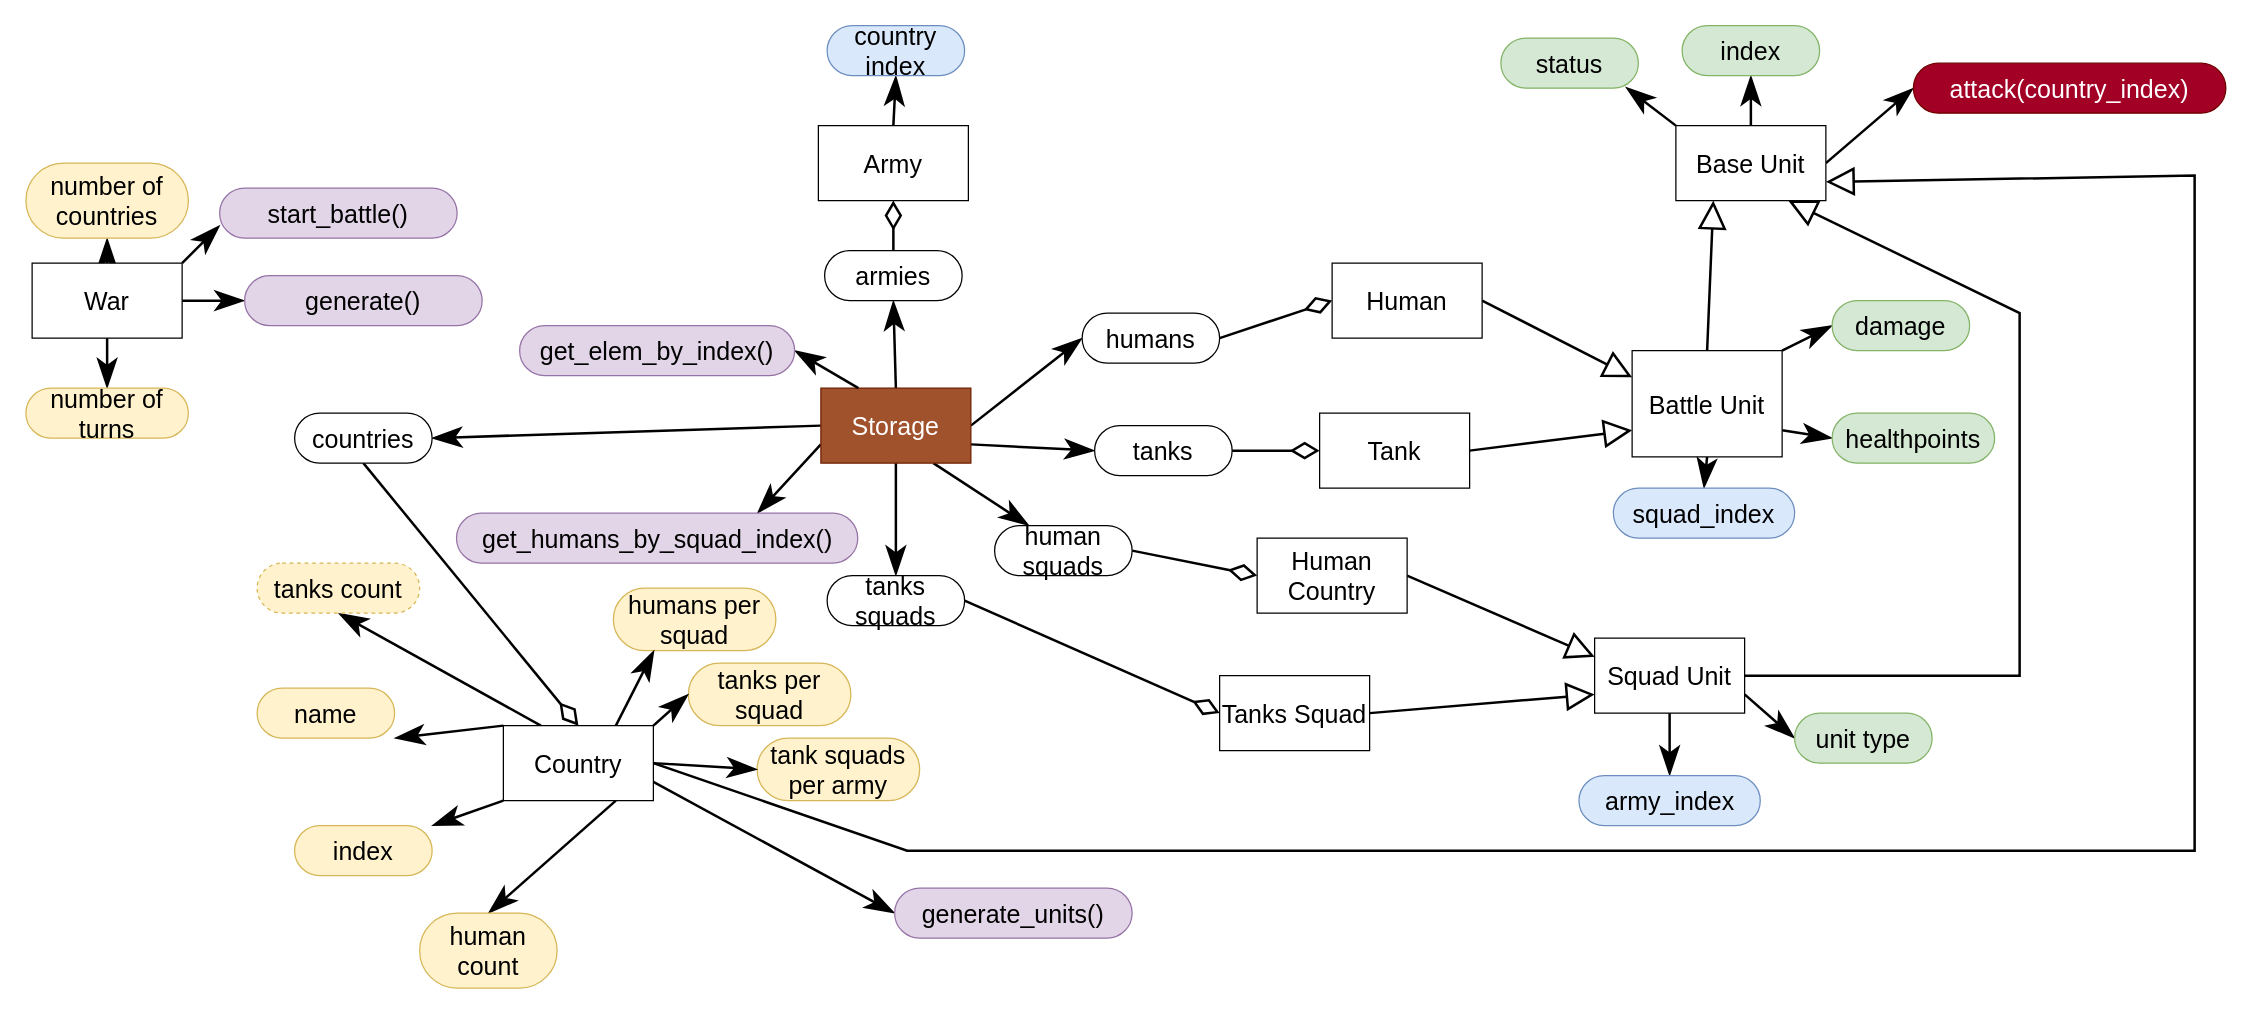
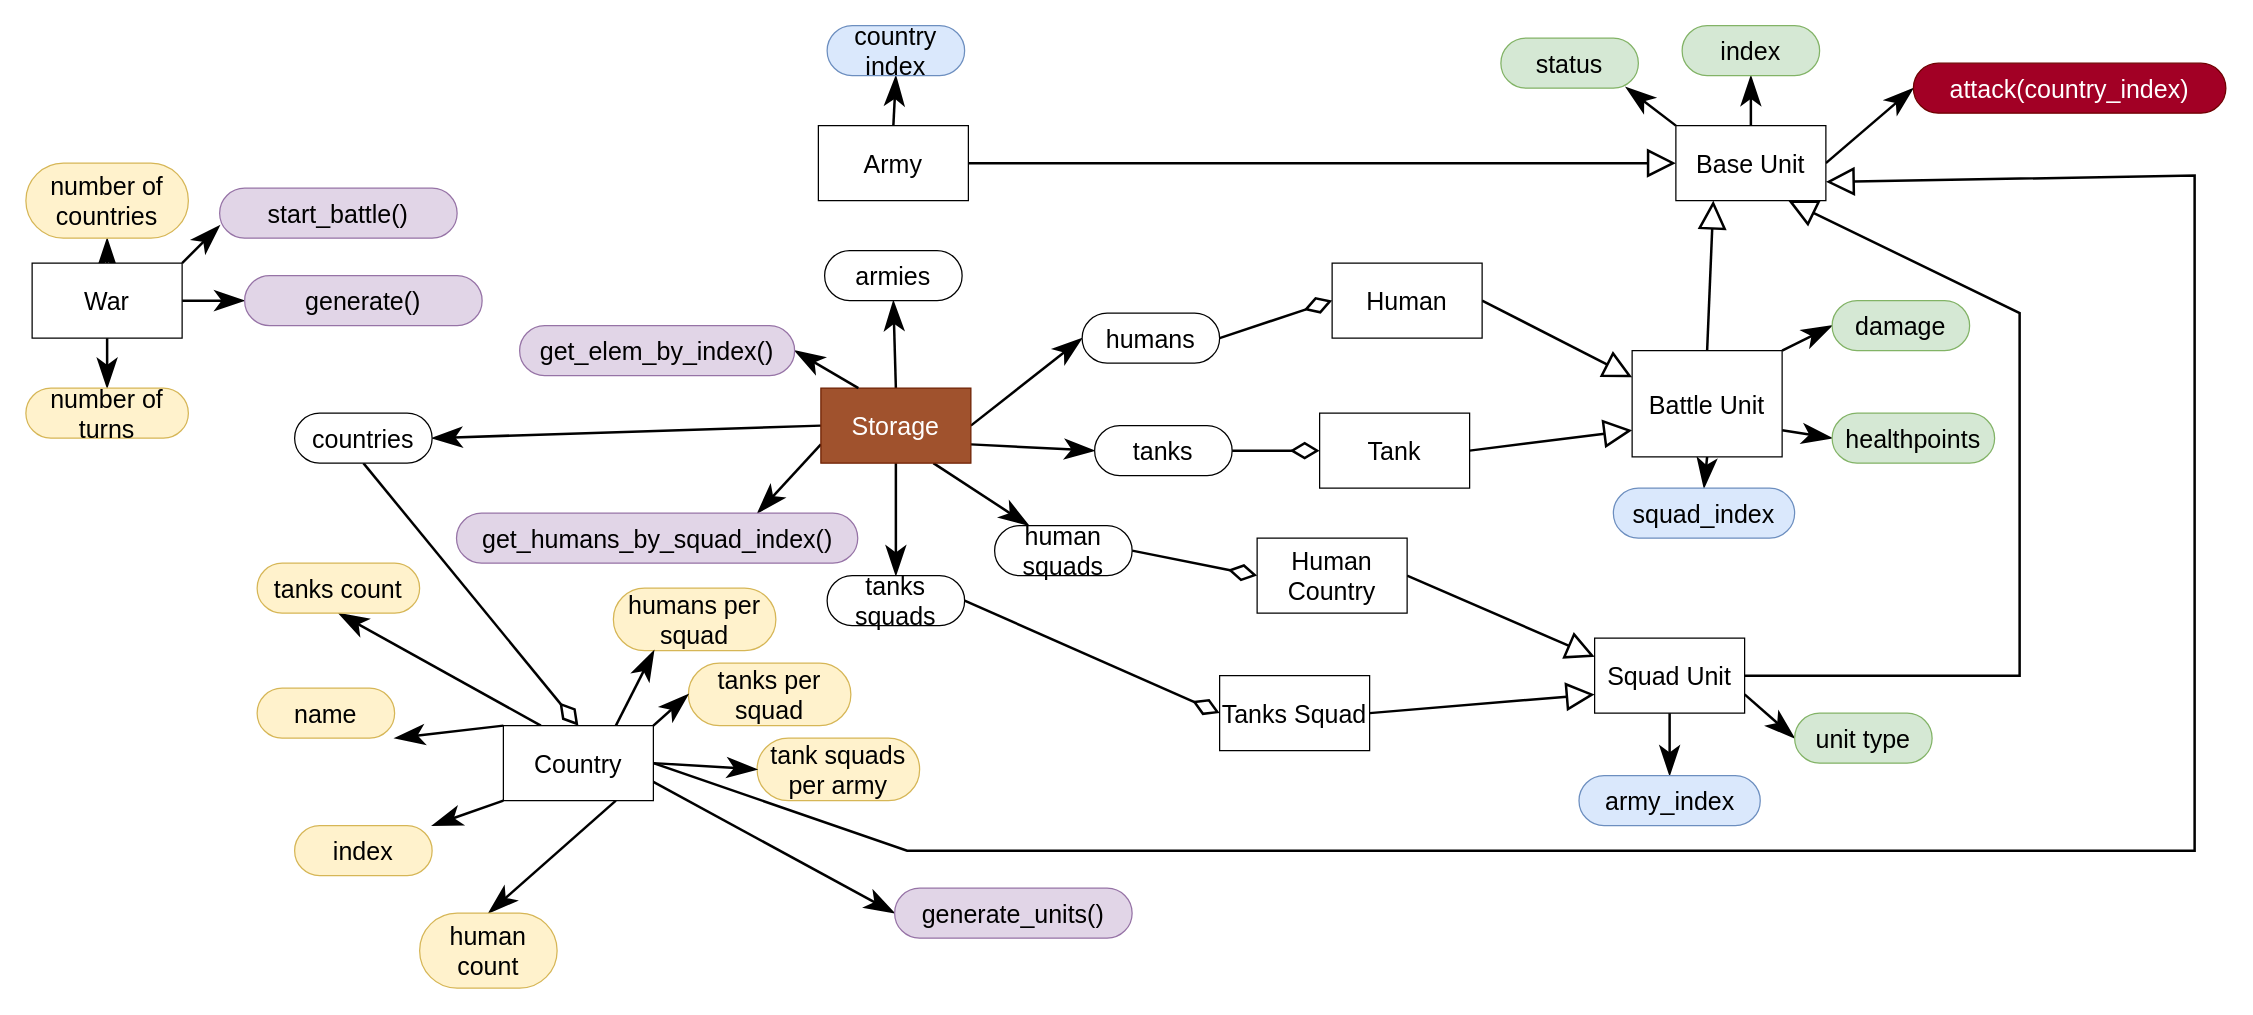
none -> (1307, 163)
(893, 239) -> none
(338, 588) -> (338, 588)
